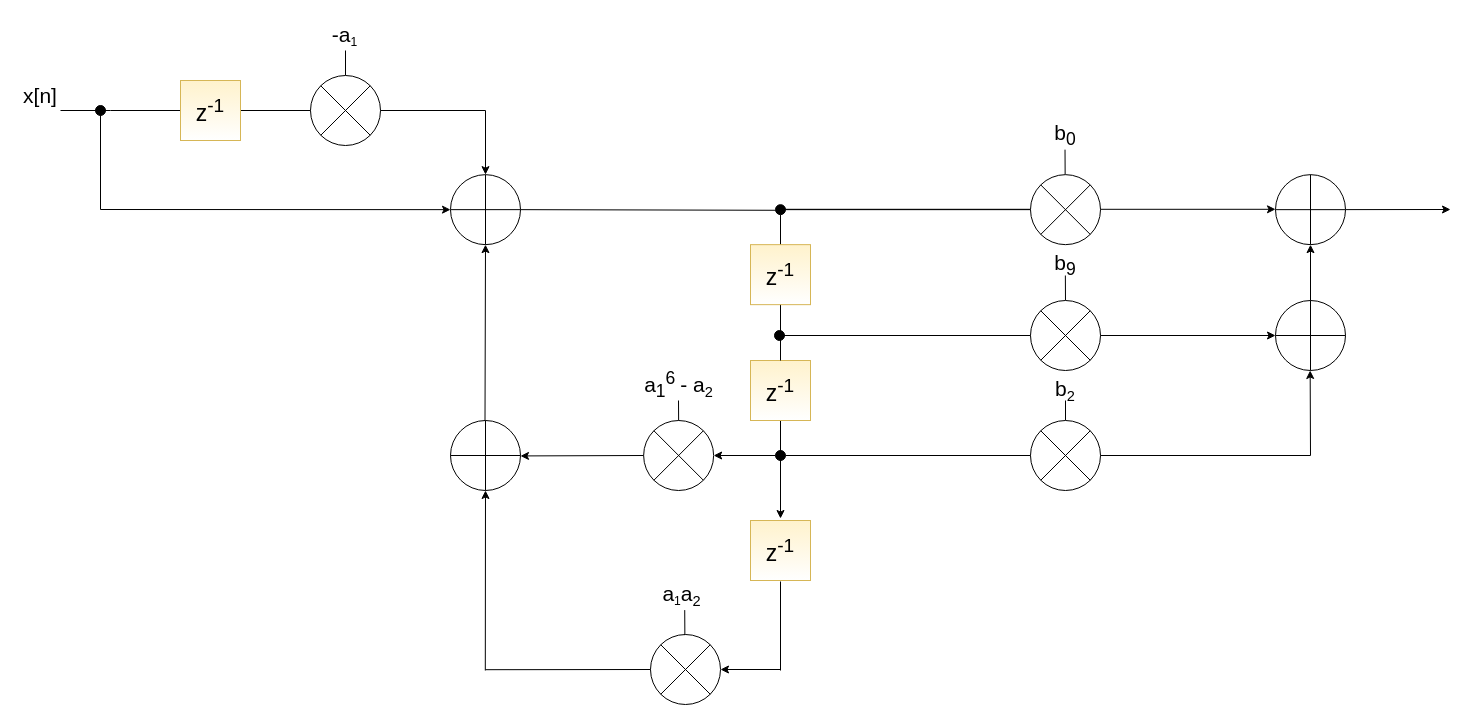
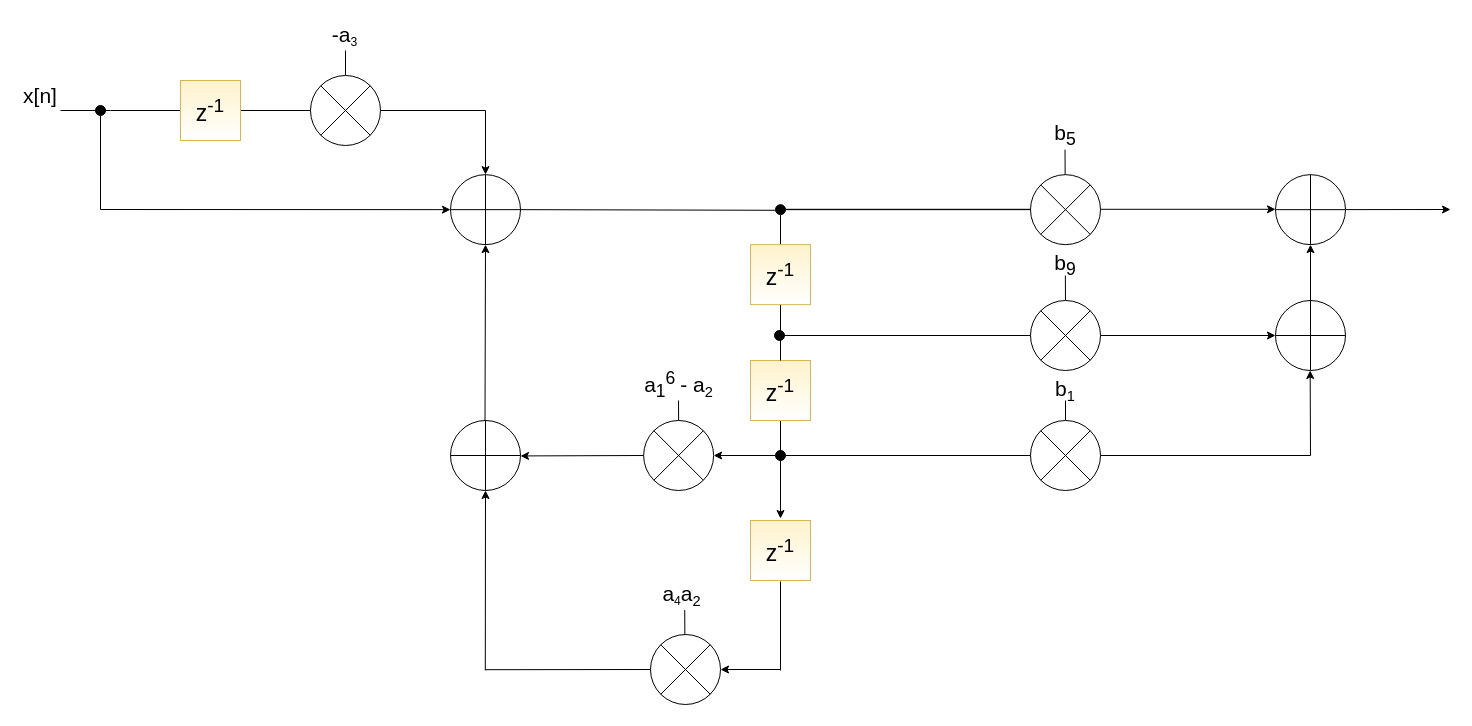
(345, 36) -> (345, 36)
(1066, 136) -> (1066, 136)
(1066, 391) -> (1066, 391)
(682, 596) -> (682, 596)
